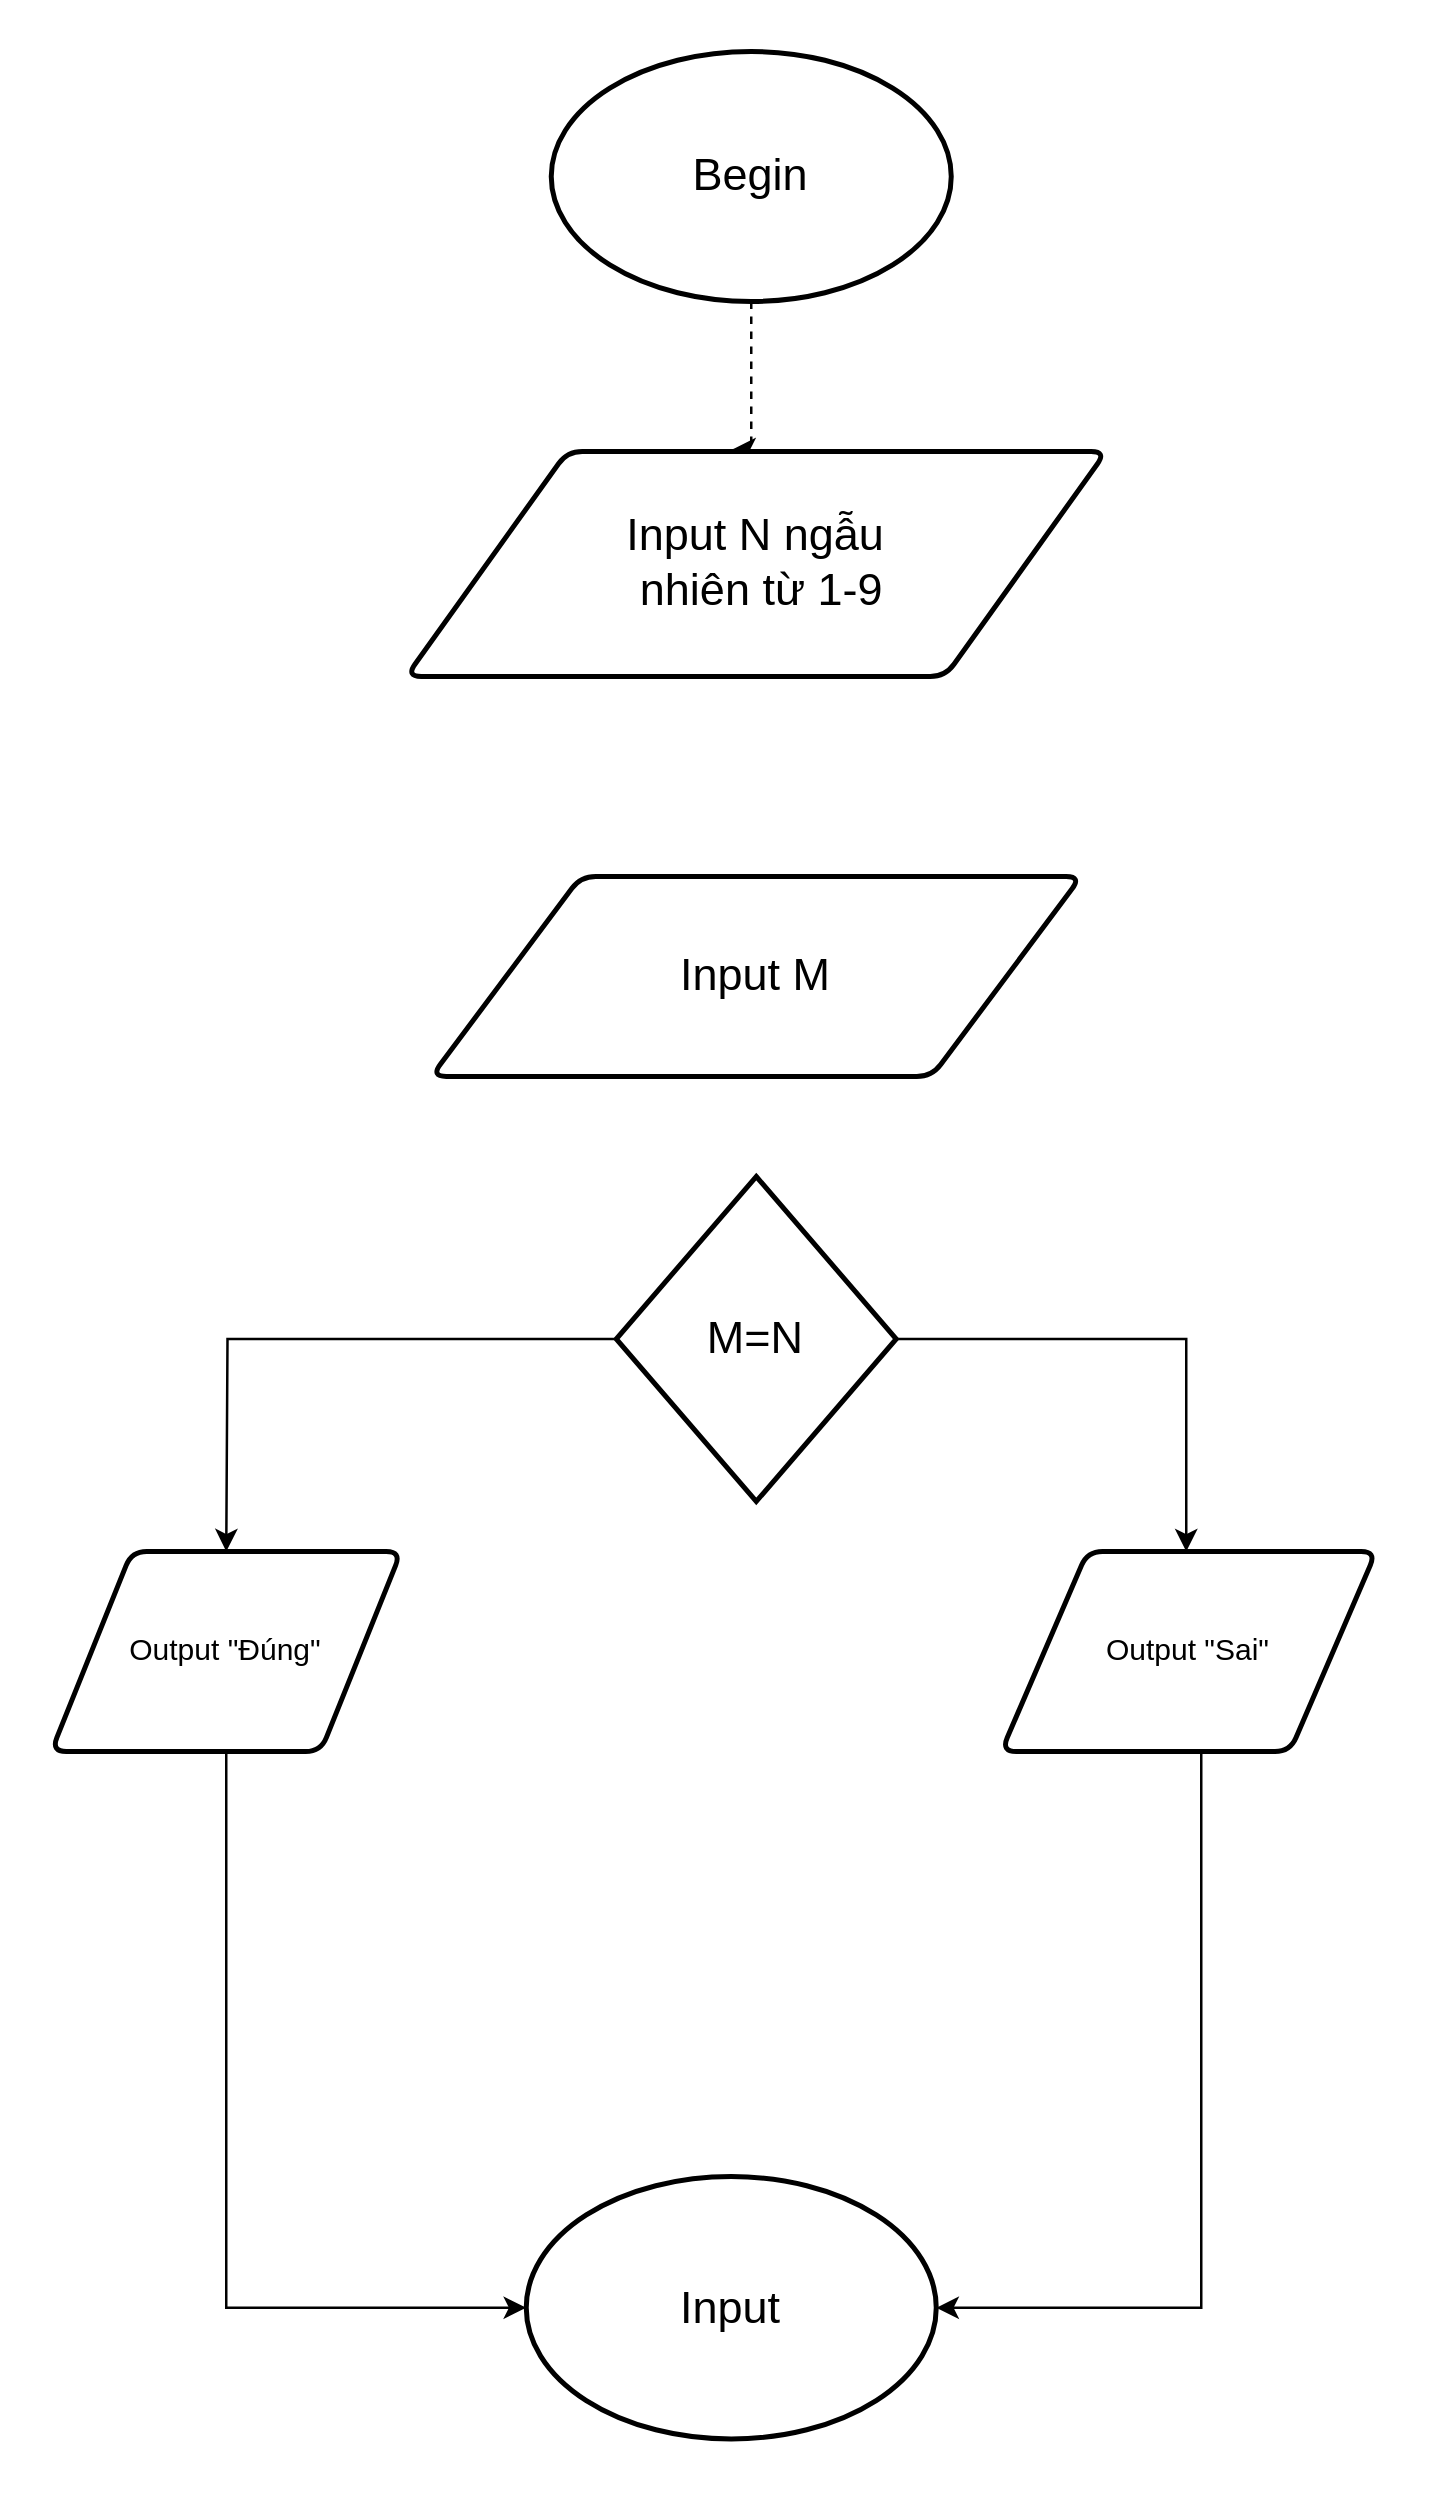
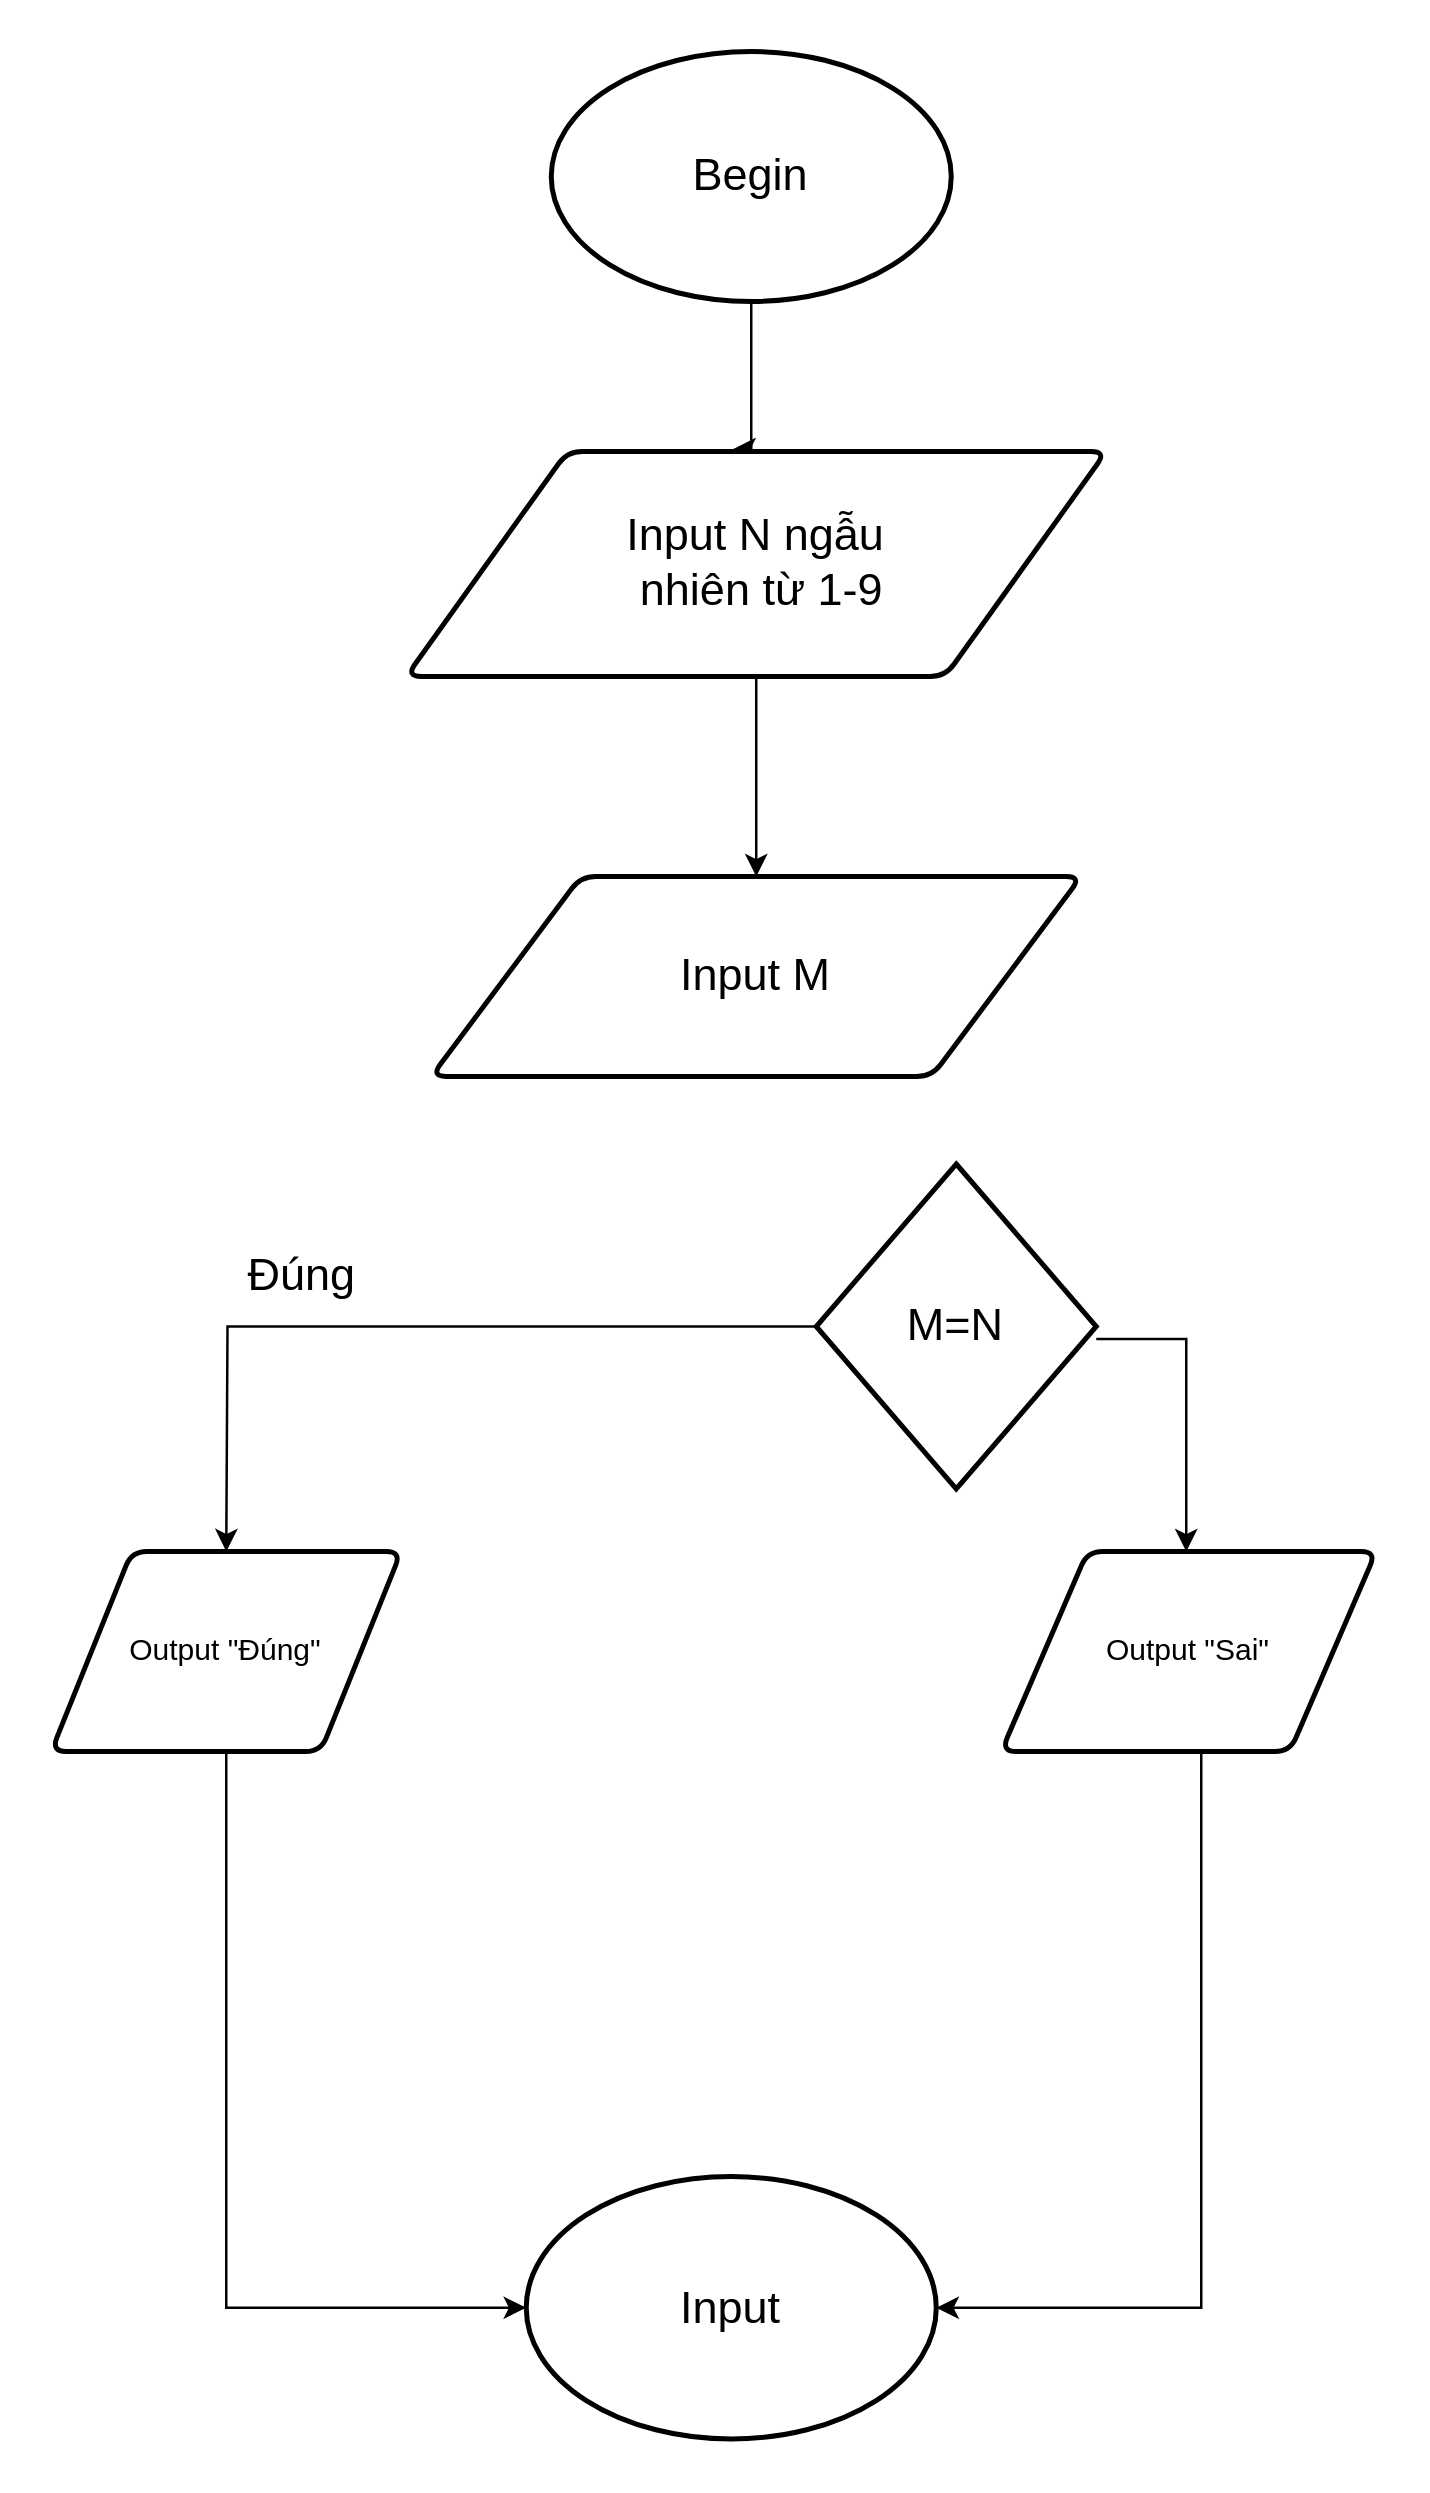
(751, 377) -> (751, 377)
none -> (756, 768)
none -> (301, 1276)
(756, 1339) -> (956, 1326)
